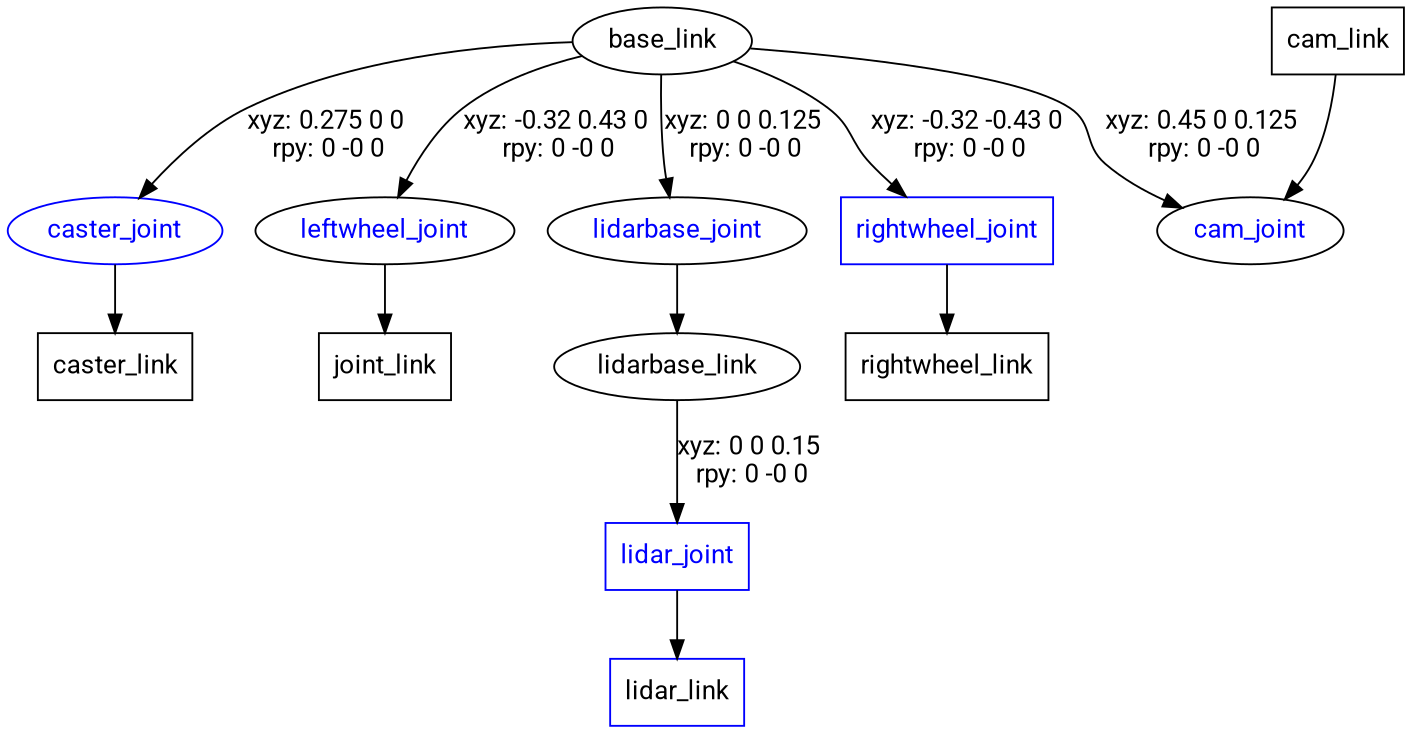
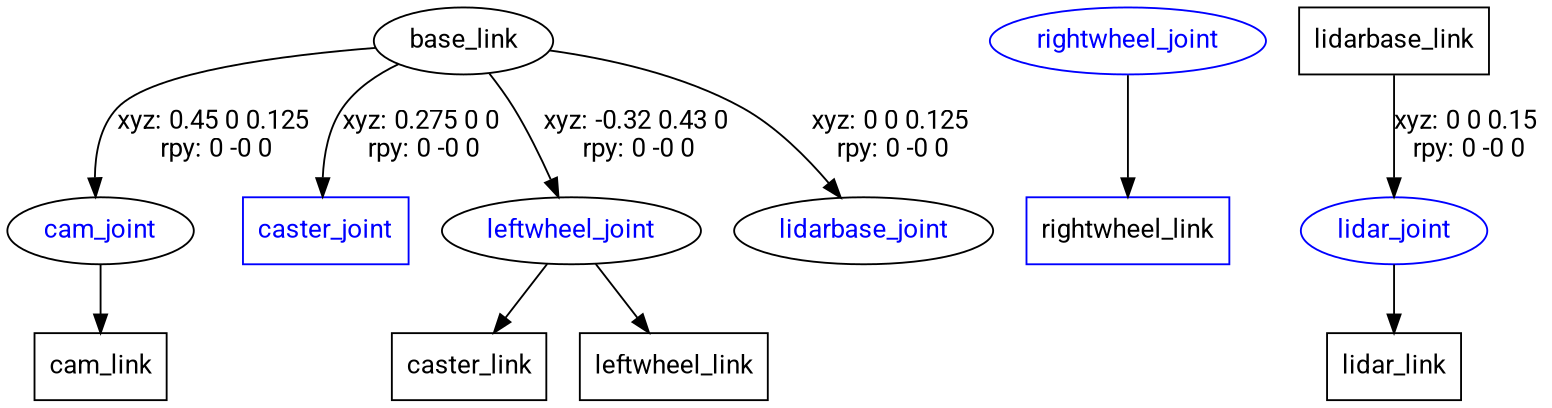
(826, 106) -> none
(1324, 133) -> (101, 290)
(115, 231) -> (326, 231)
(947, 231) -> (1128, 41)
(115, 290) -> (526, 291)
(677, 290) -> none
(385, 367) -> (674, 367)
(677, 367) -> (1394, 41)
(947, 367) -> (1128, 231)
(677, 556) -> (1394, 231)
(677, 692) -> (1394, 367)
